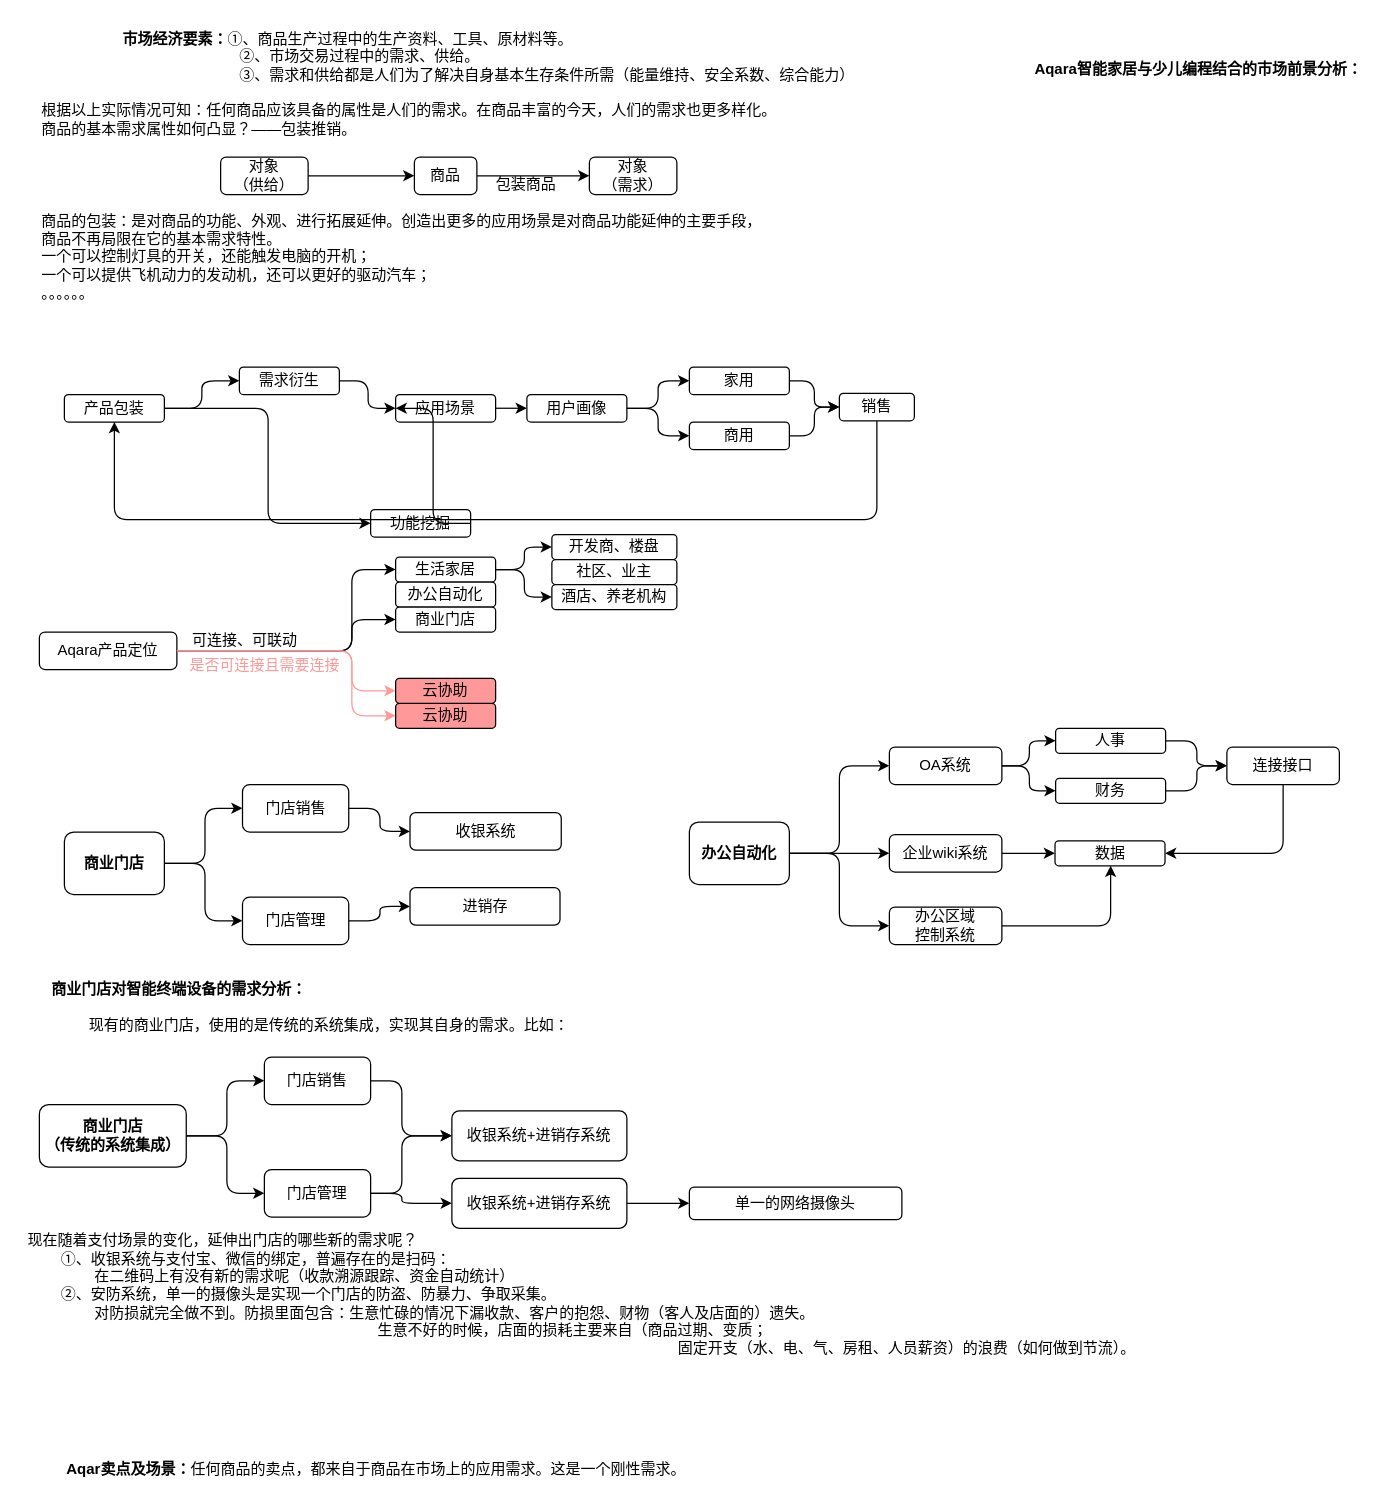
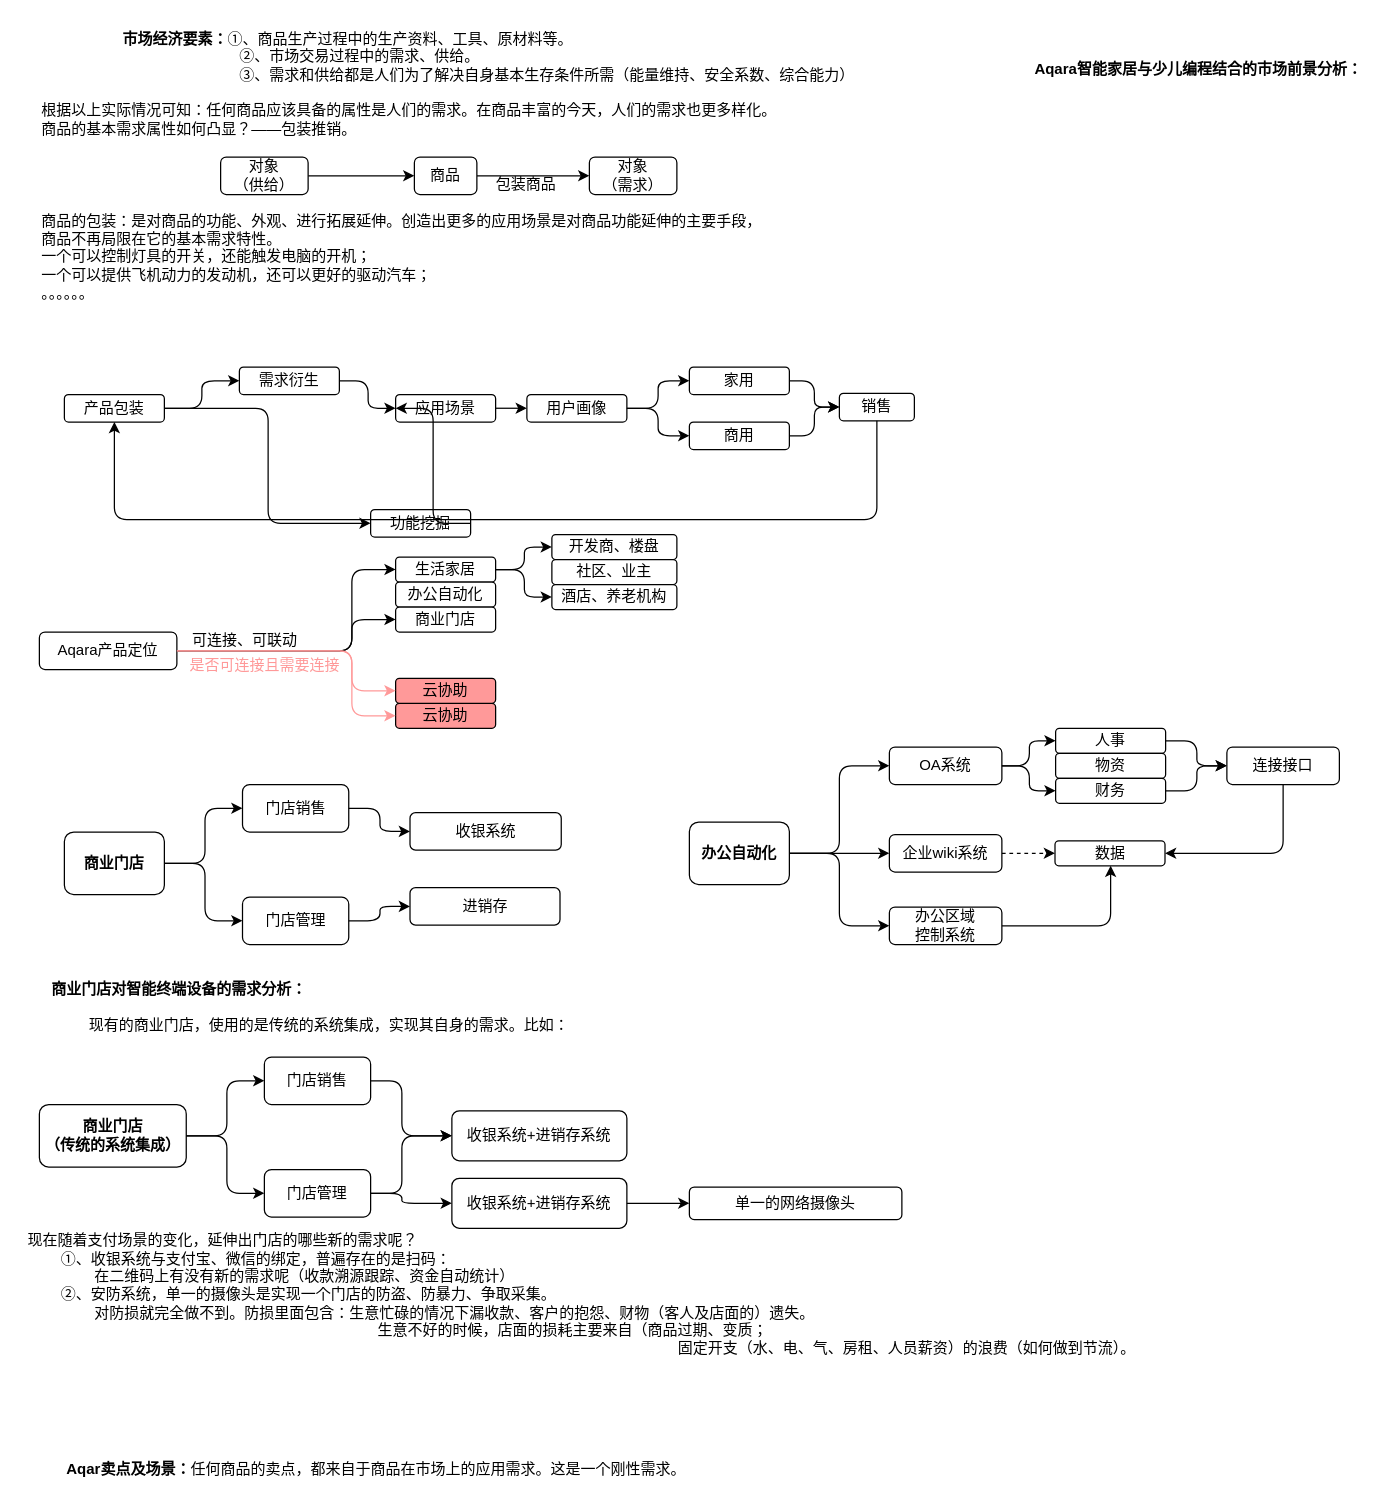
none -> (1111, 766)
(1025, 853) -> (1025, 853)
